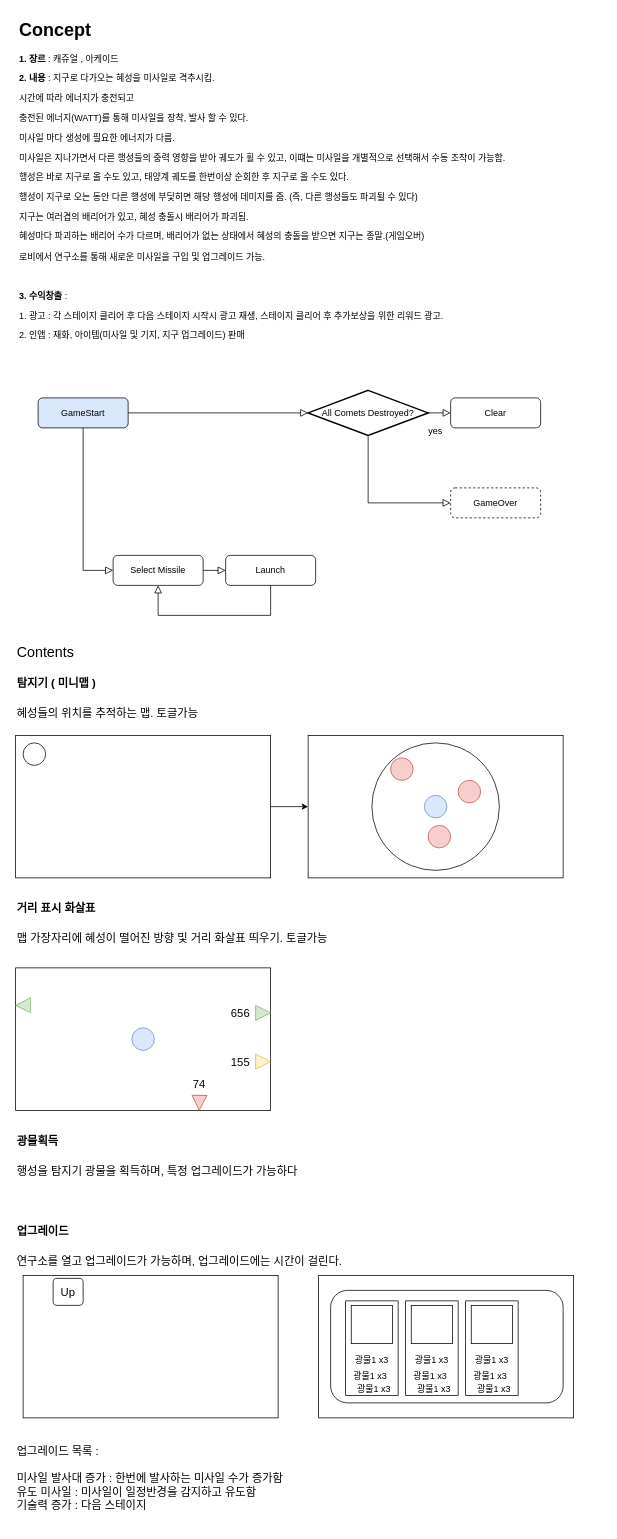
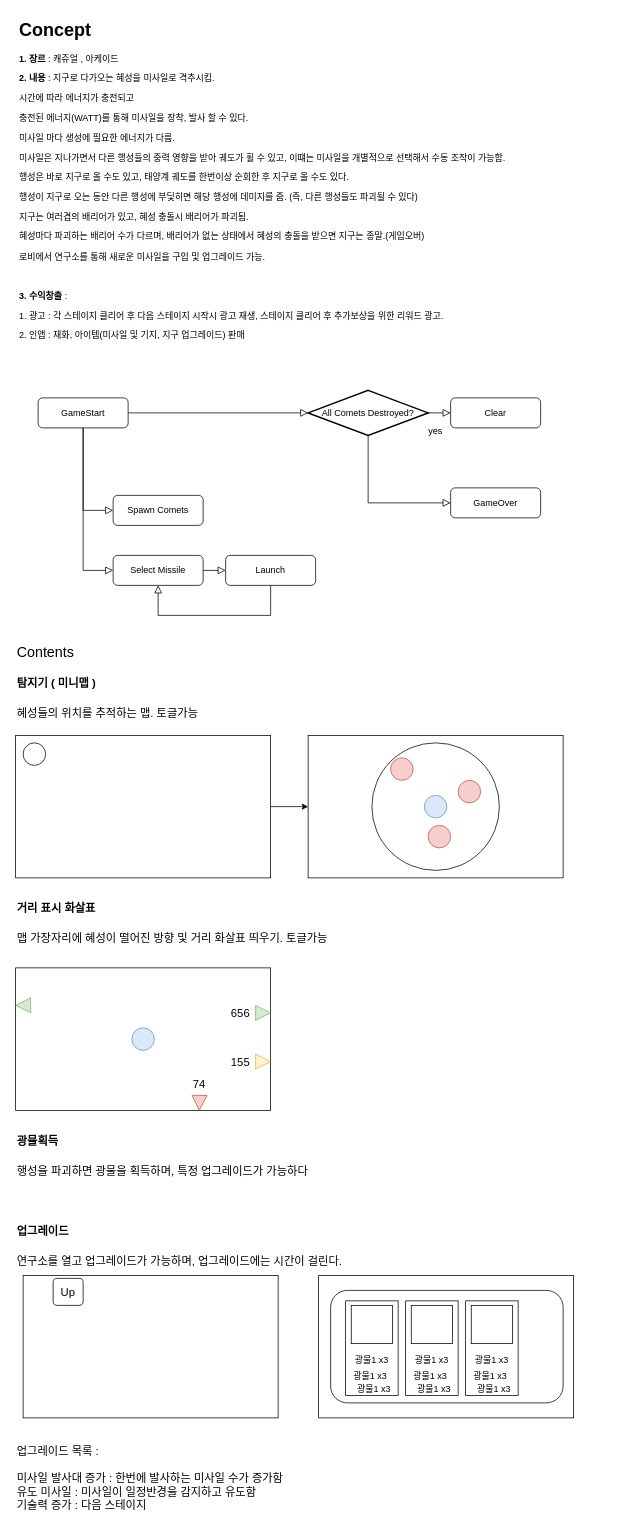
(83, 413) -> (83, 413)
(495, 503) -> (495, 503)
none -> (94, 510)
none -> (158, 510)
(169, 1170) -> (175, 1170)
